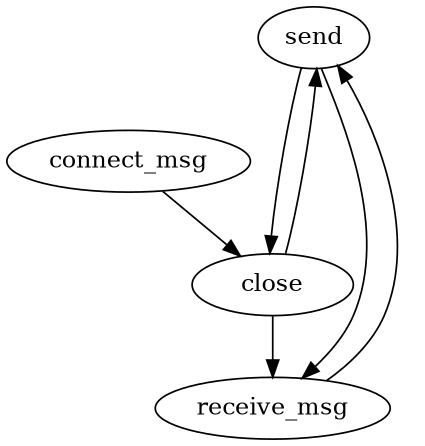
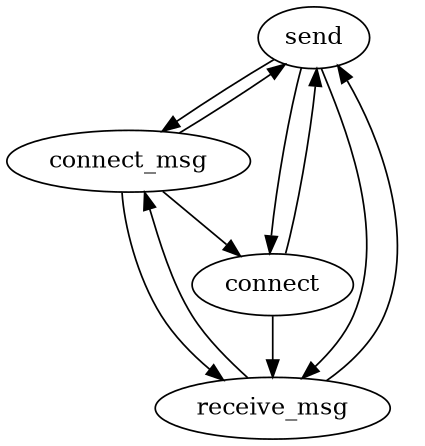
none -> (225, 90)
none -> (225, 104)
(273, 285) -> (273, 285)
none -> (148, 290)
none -> (184, 302)
